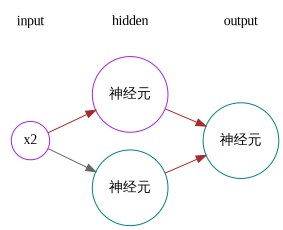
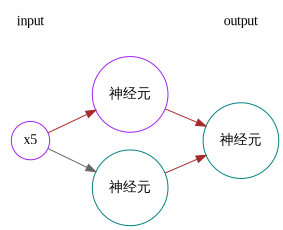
(130, 22) -> none
(30, 141) -> (30, 141)
